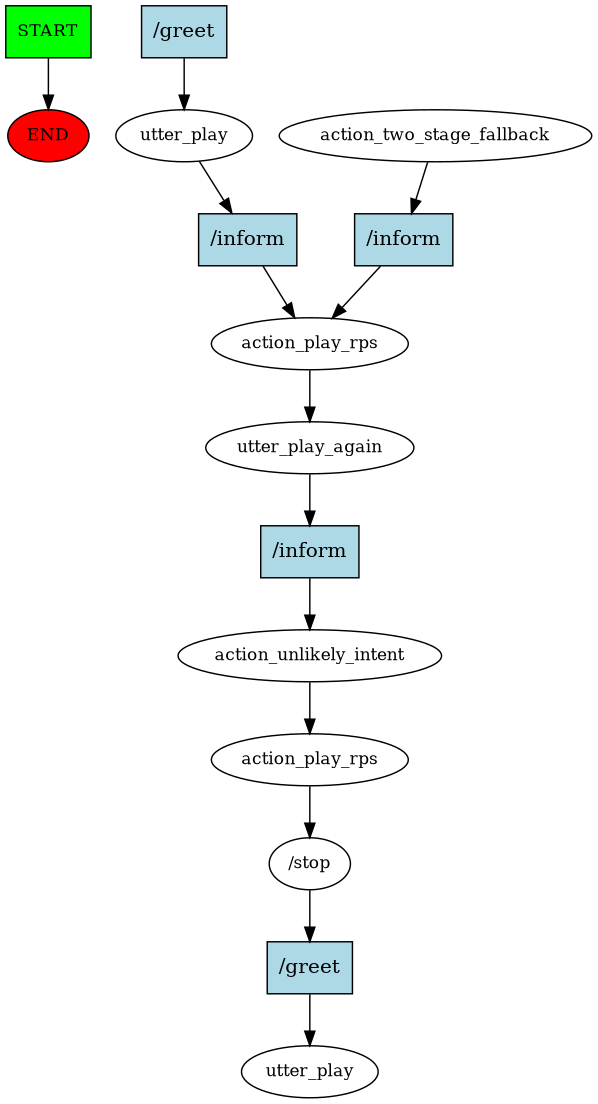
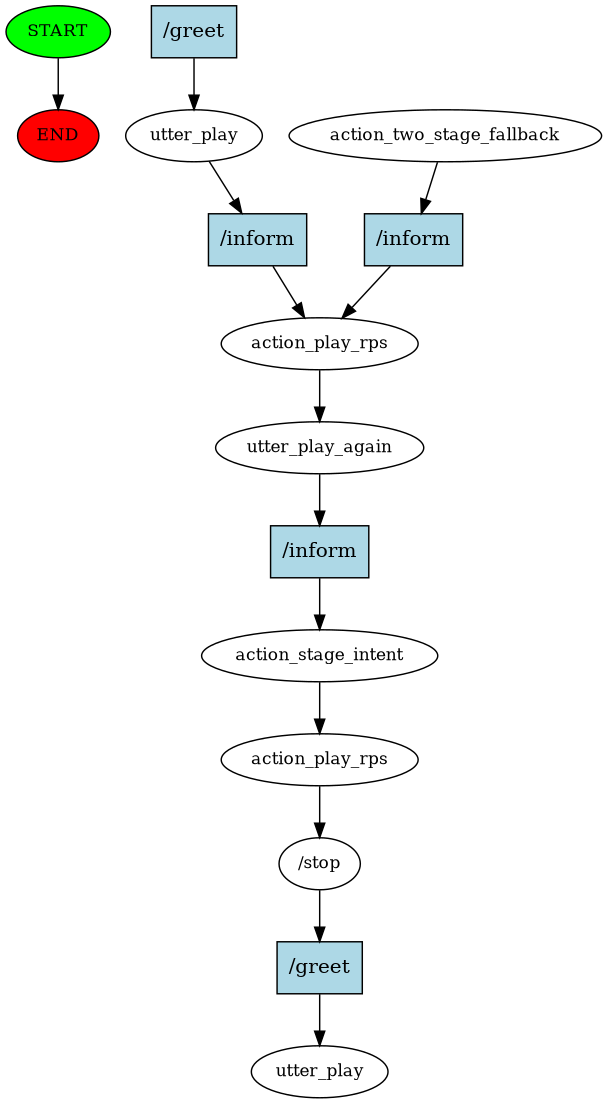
(48, 32) -> (58, 32)
(310, 656) -> (320, 656)
